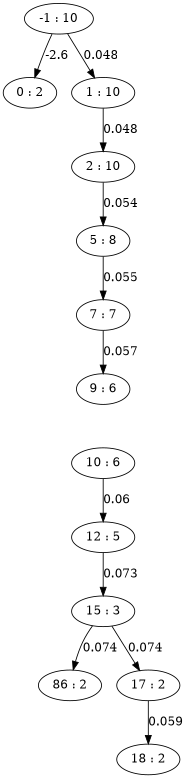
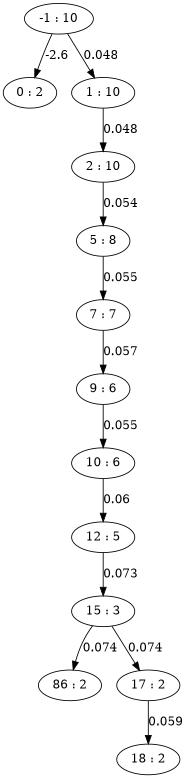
none -> (103, 422)
